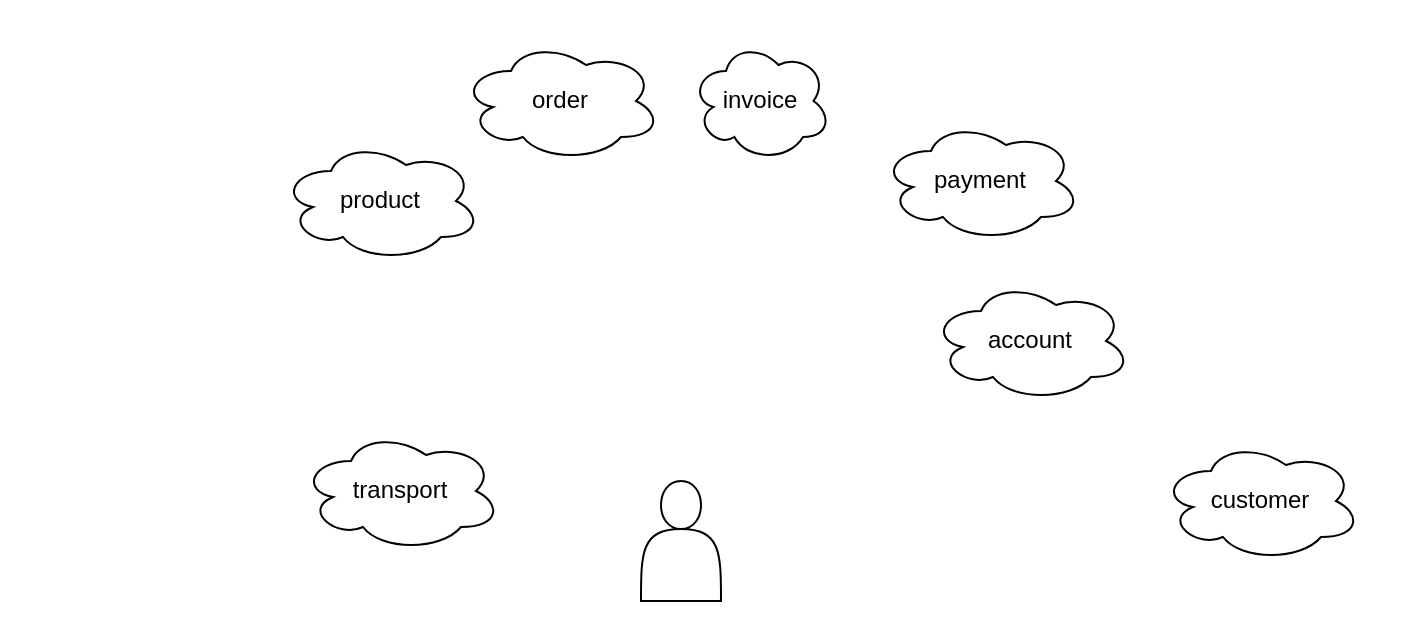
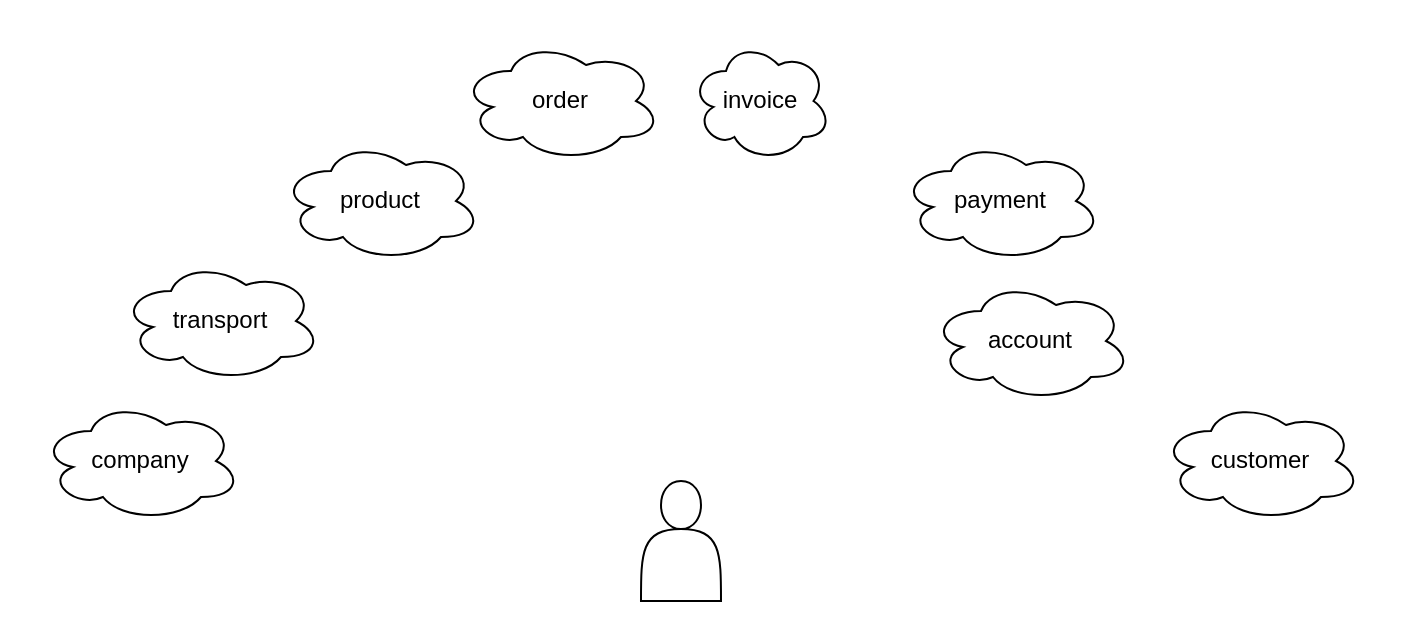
(981, 181) -> (1001, 201)
none -> (141, 461)
(401, 491) -> (221, 321)
(1261, 501) -> (1261, 461)
